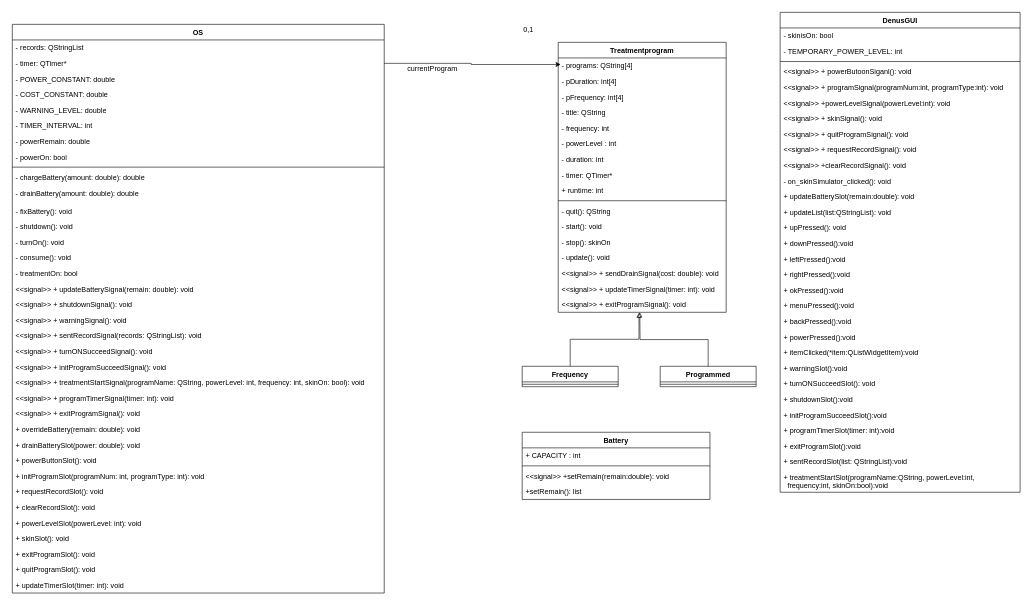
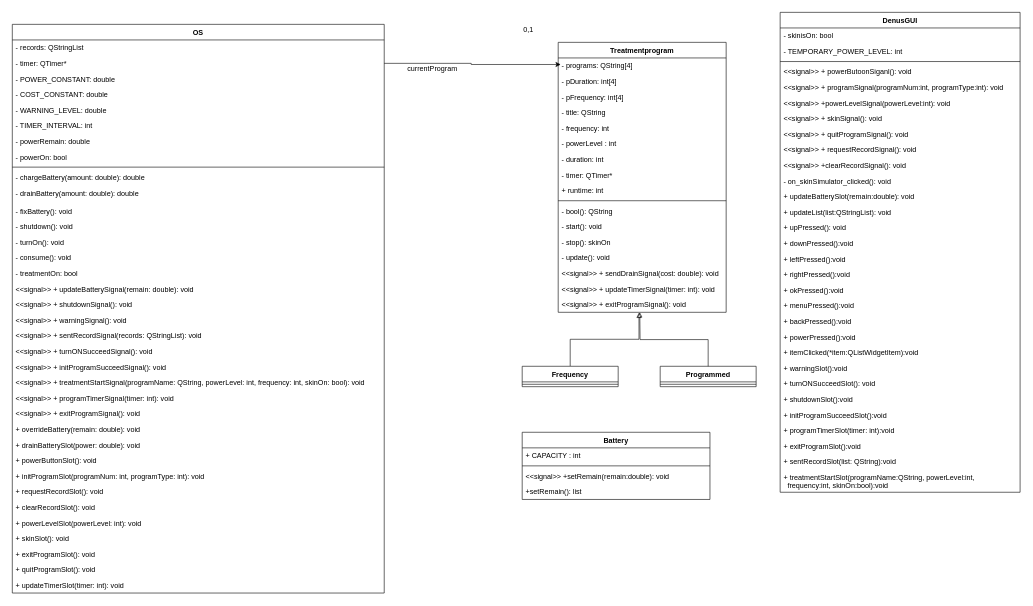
(593, 211) -> (593, 211)
(855, 462) -> (848, 462)
